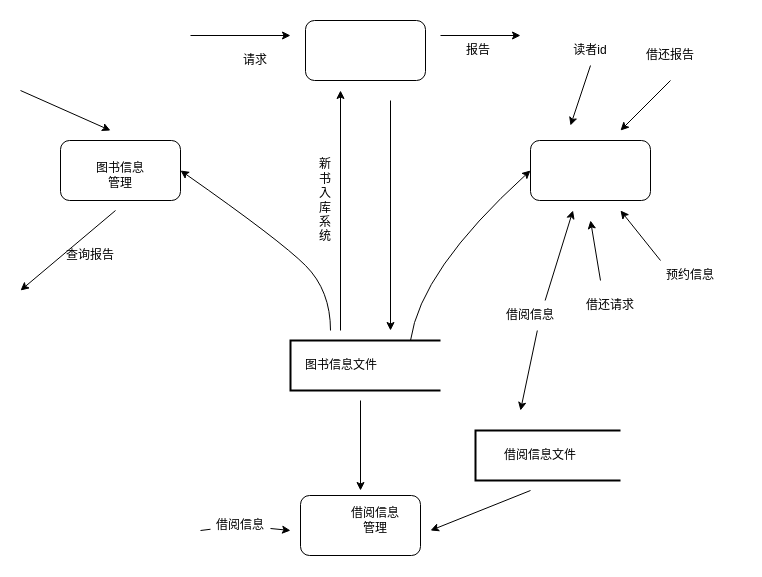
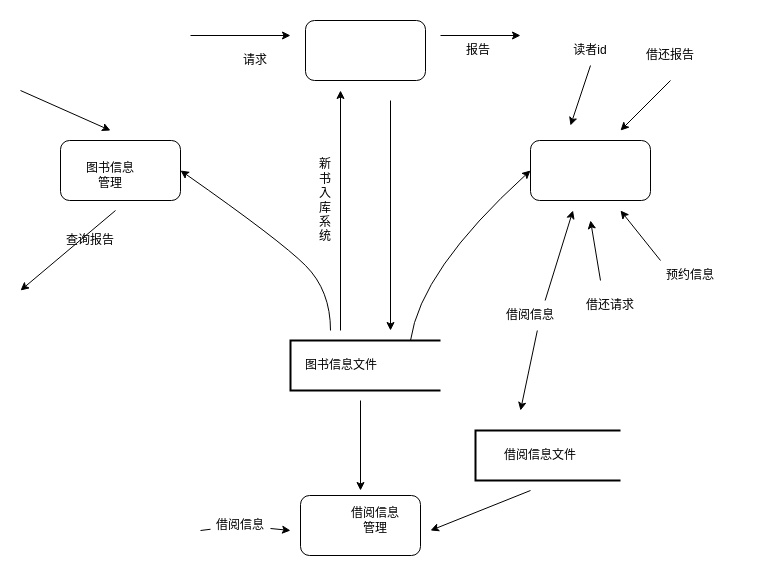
(121, 176) -> (111, 176)
(91, 256) -> (91, 241)
